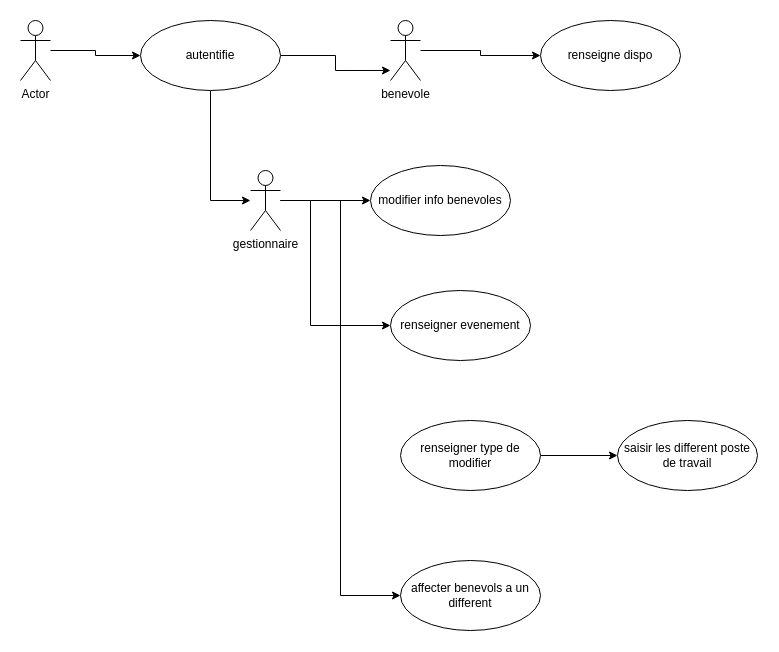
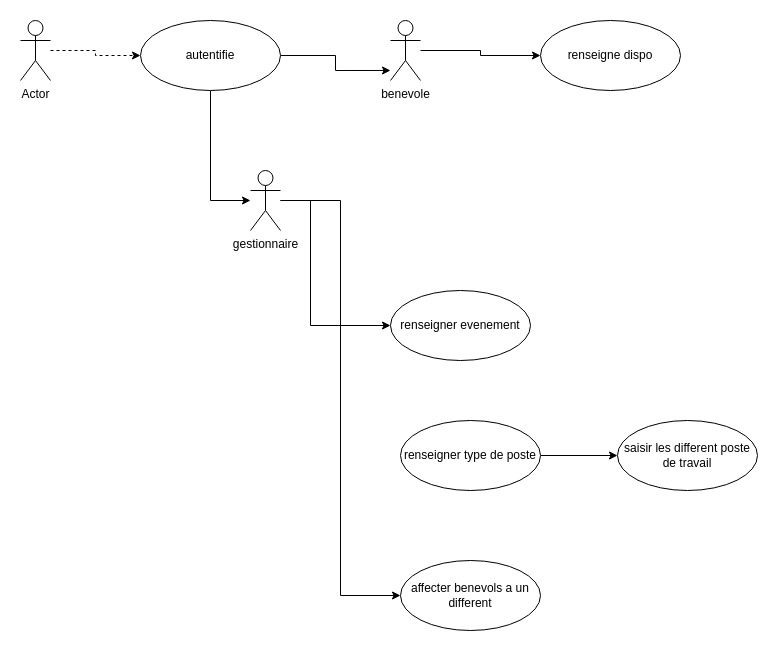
(95, 51) -> (95, 51)
(353, 201) -> none
(441, 201) -> none
(471, 456) -> (471, 456)
